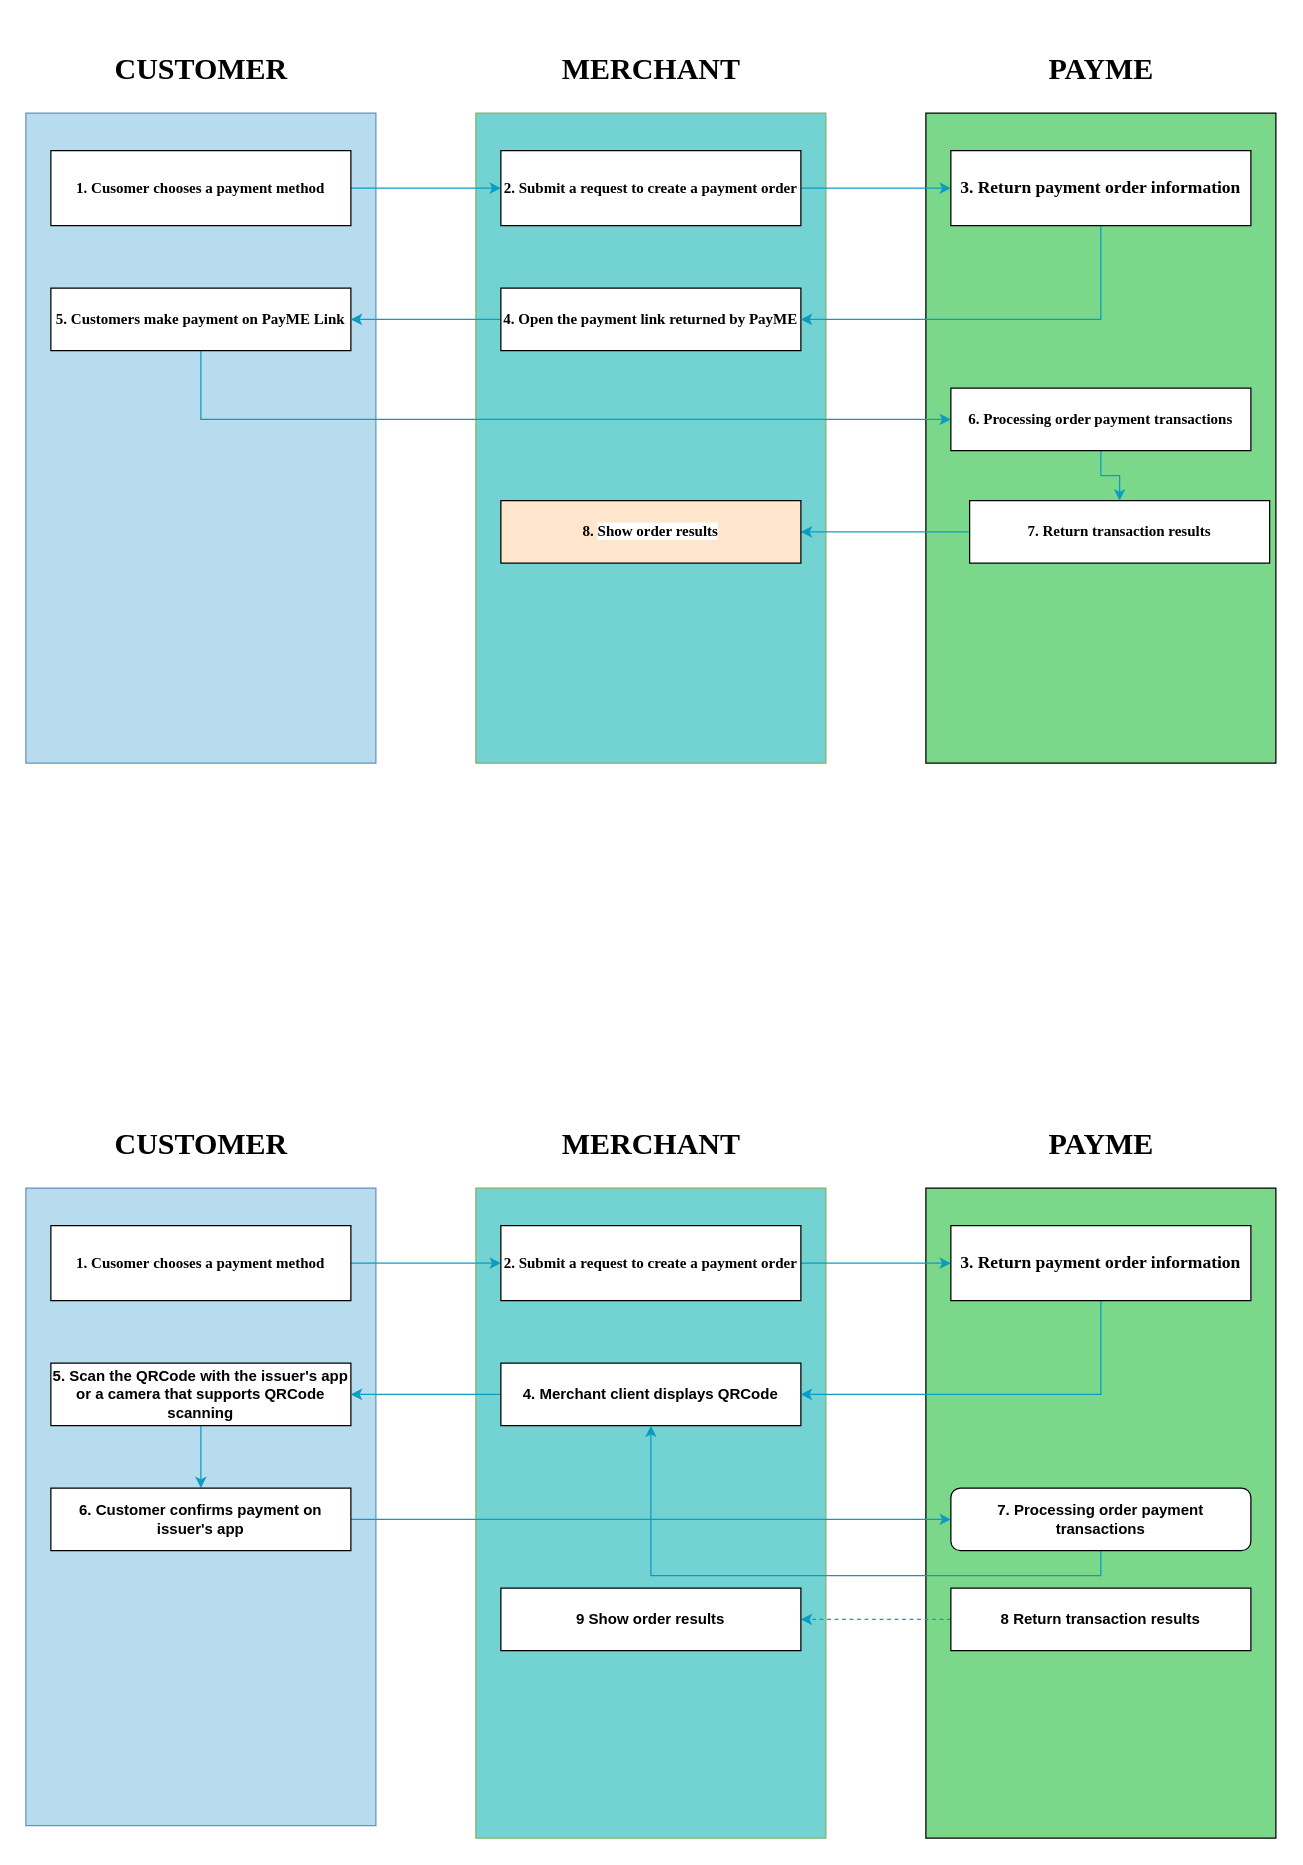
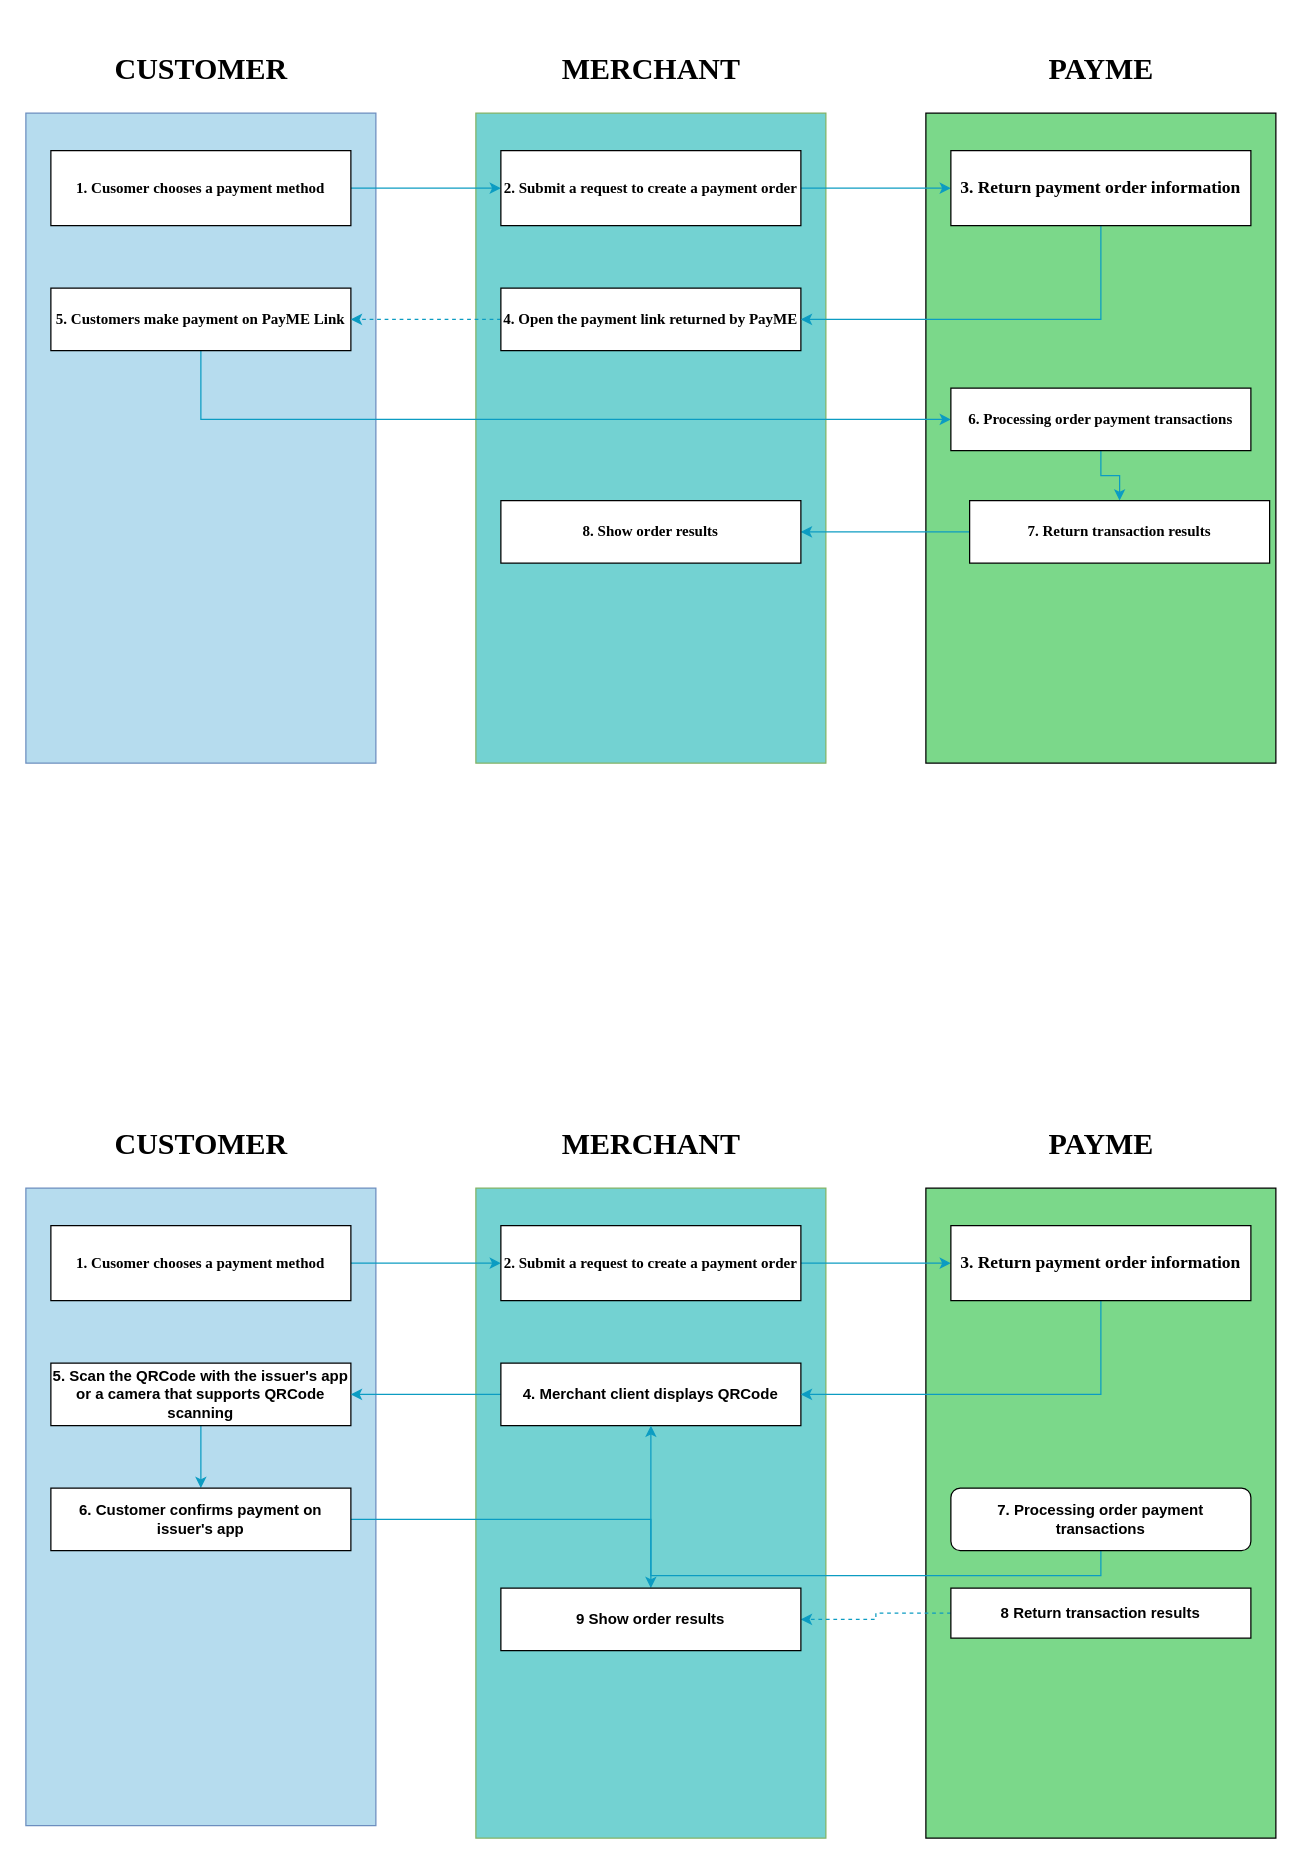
(418, 319) -> (418, 319)
(651, 532) -> (651, 532)
(876, 1519) -> (651, 1578)
(1101, 1619) -> (1101, 1613)
